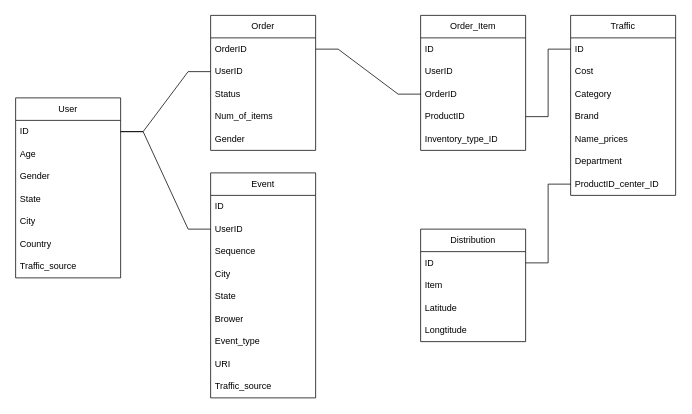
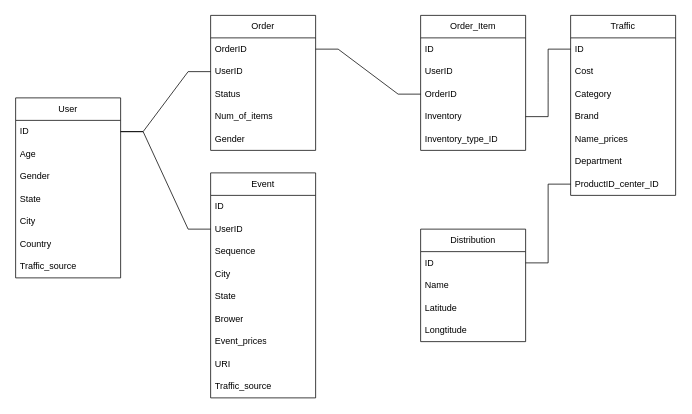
(448, 117) -> (448, 117)
(435, 285) -> (435, 285)
(240, 342) -> (244, 342)
